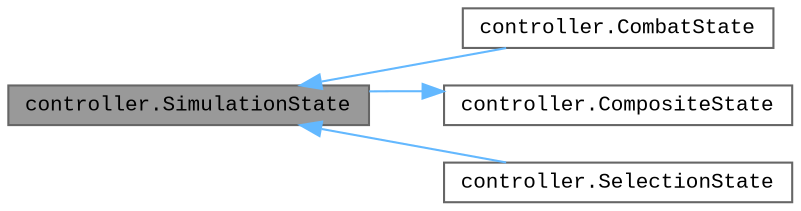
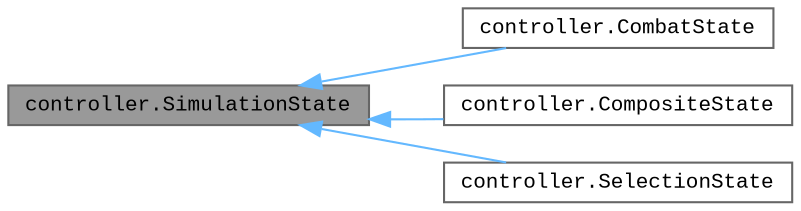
(396, 91) -> (417, 119)
